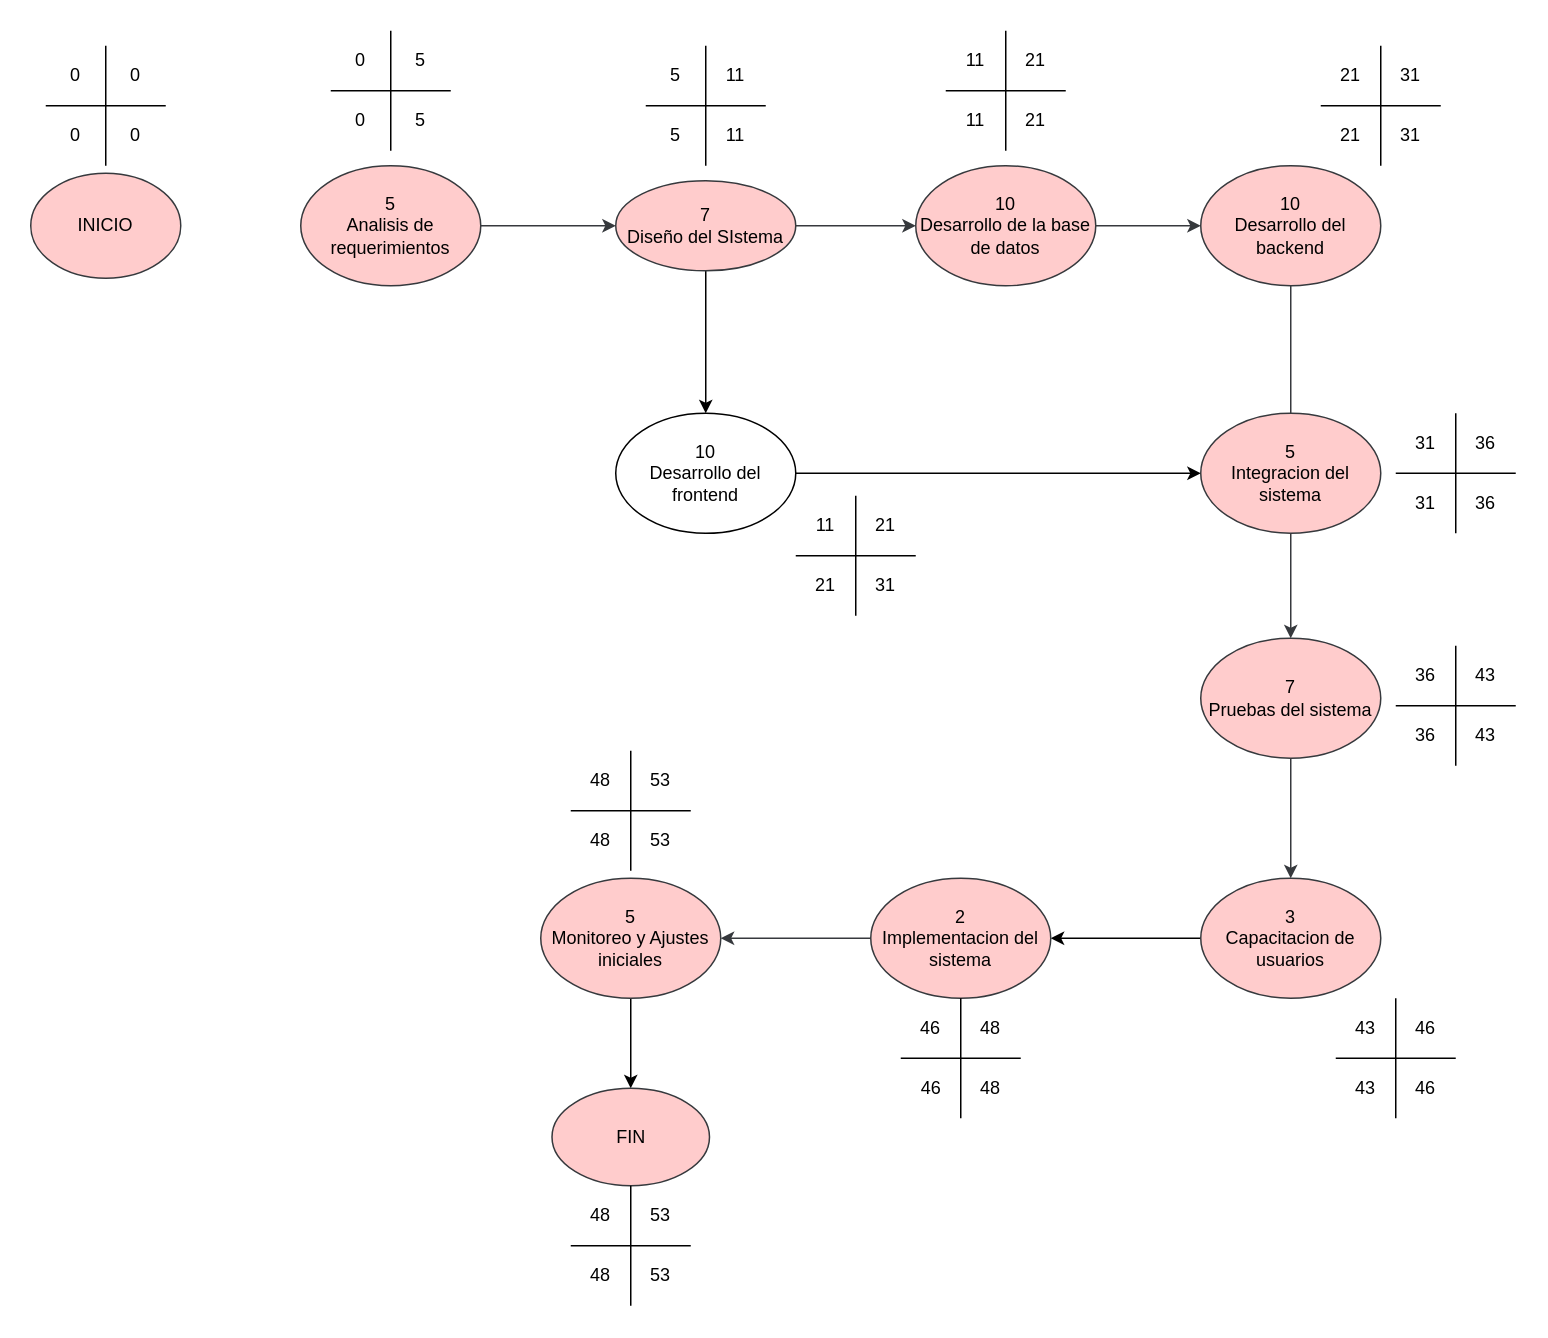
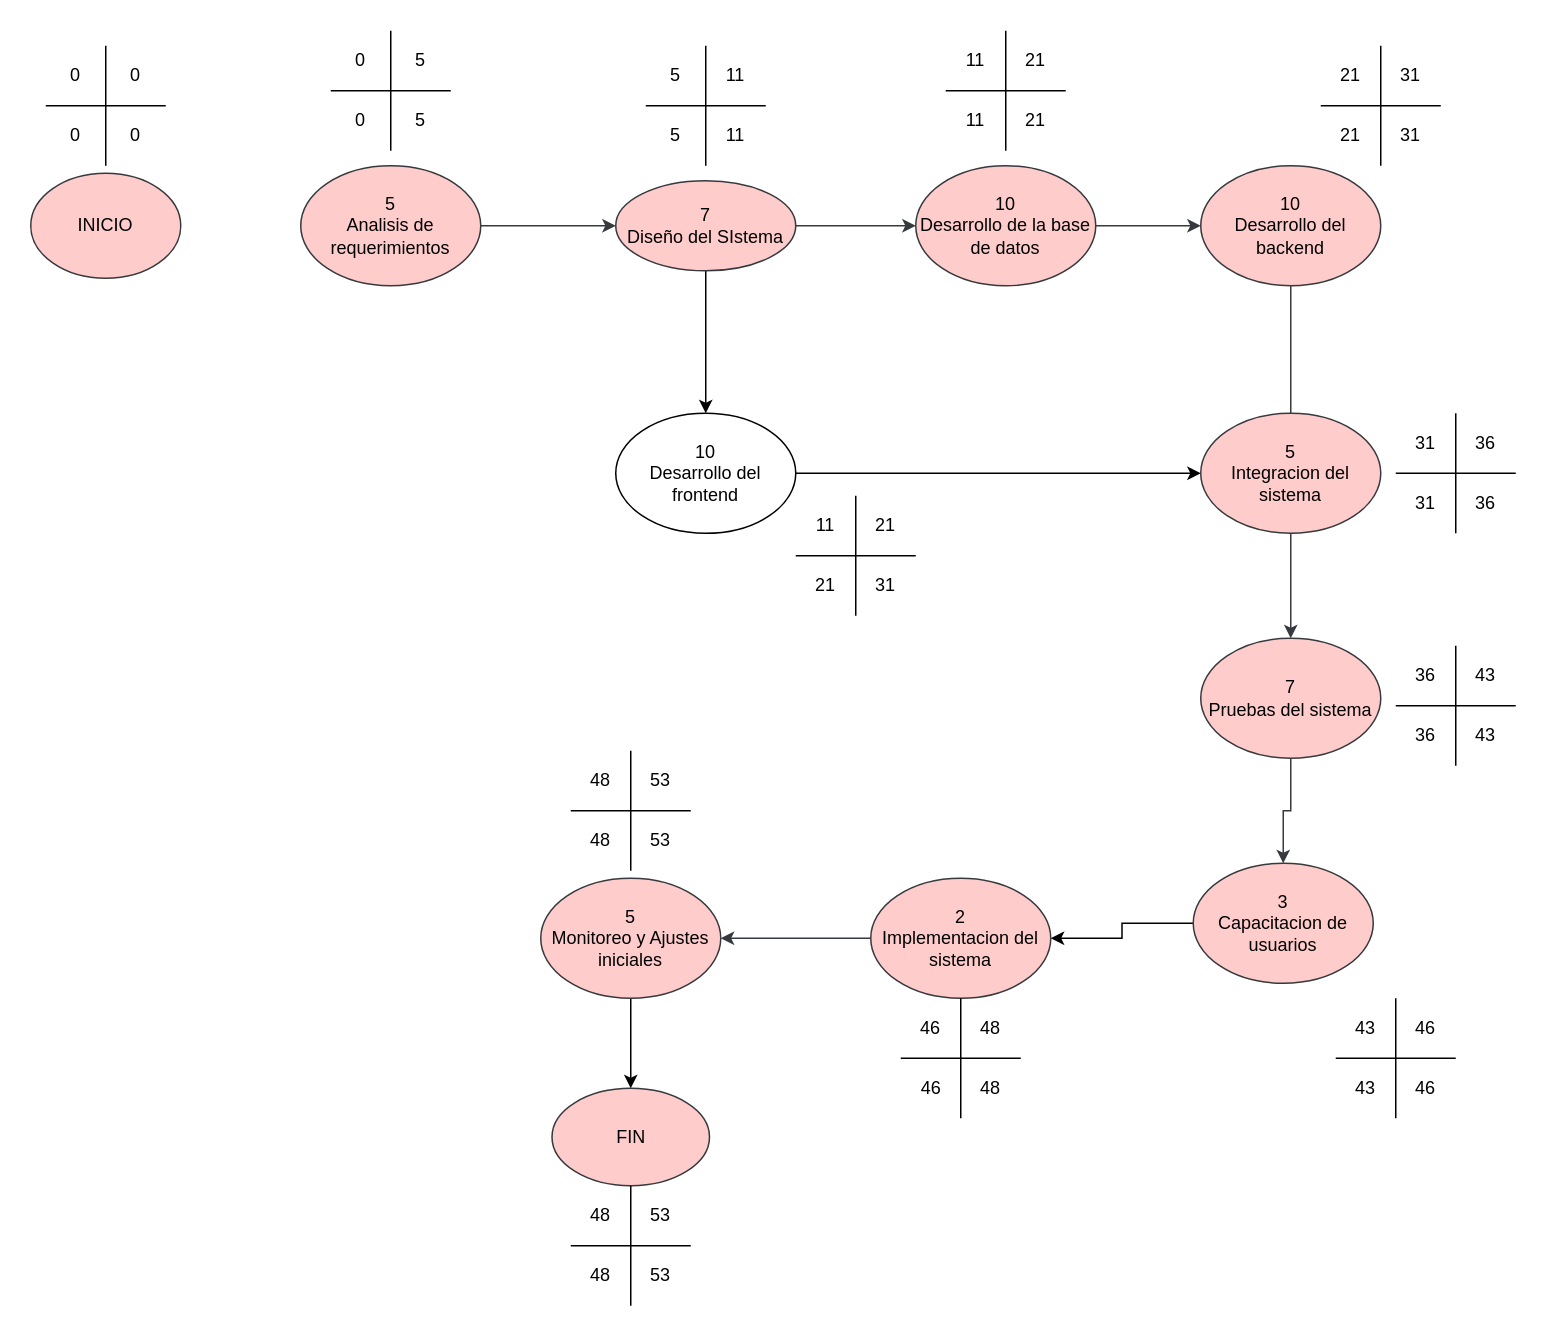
(1291, 938) -> (1283, 923)
